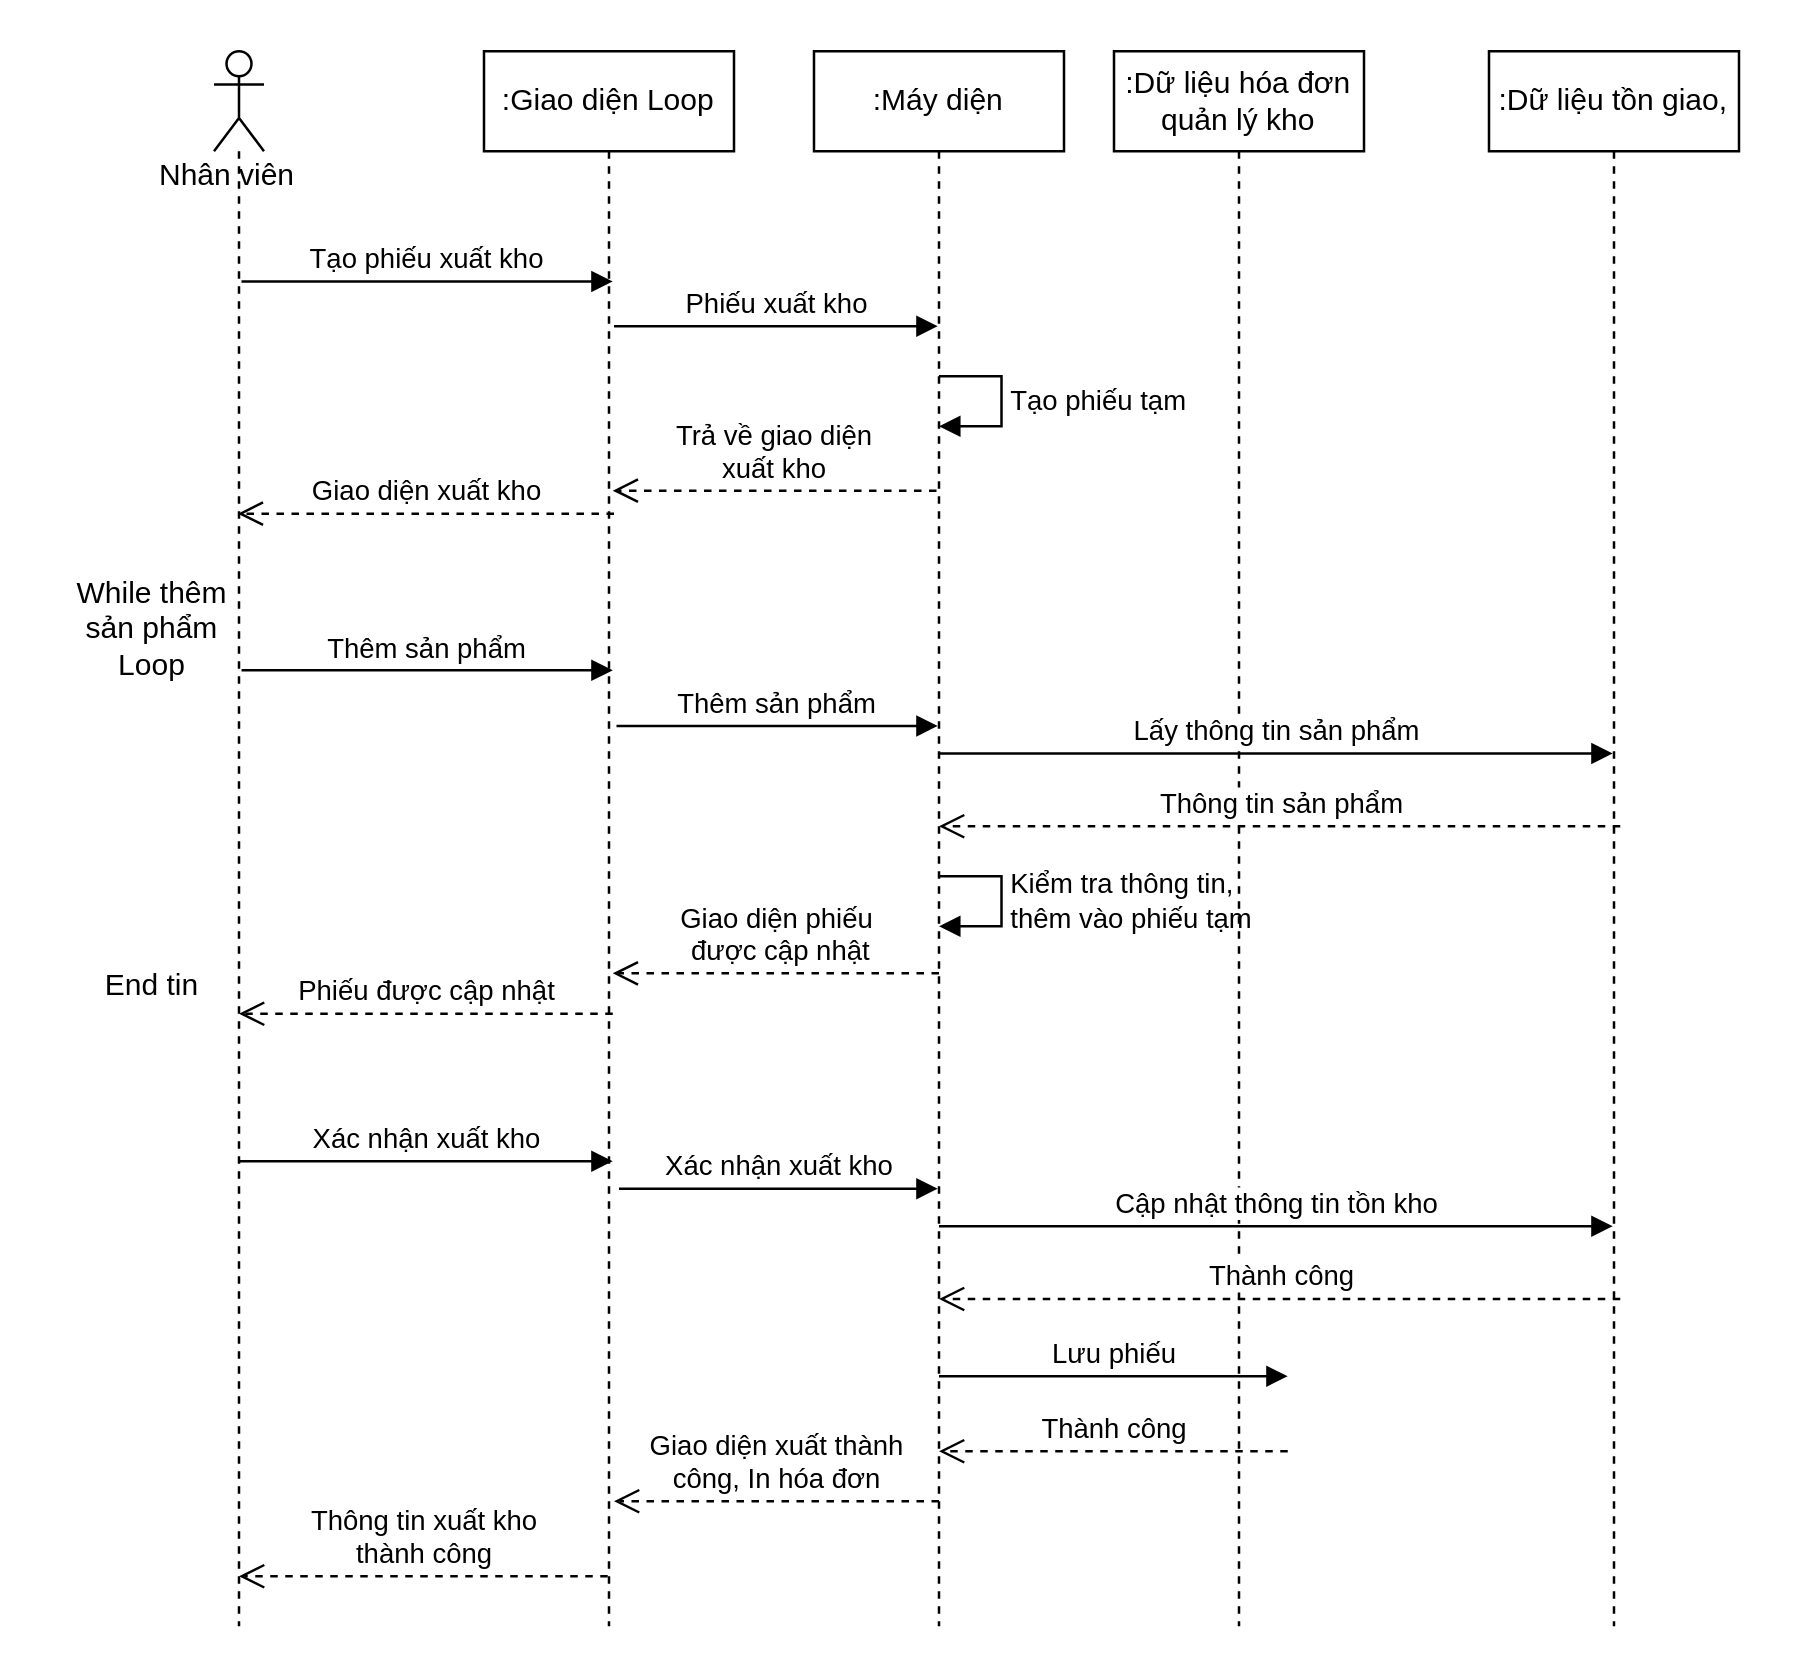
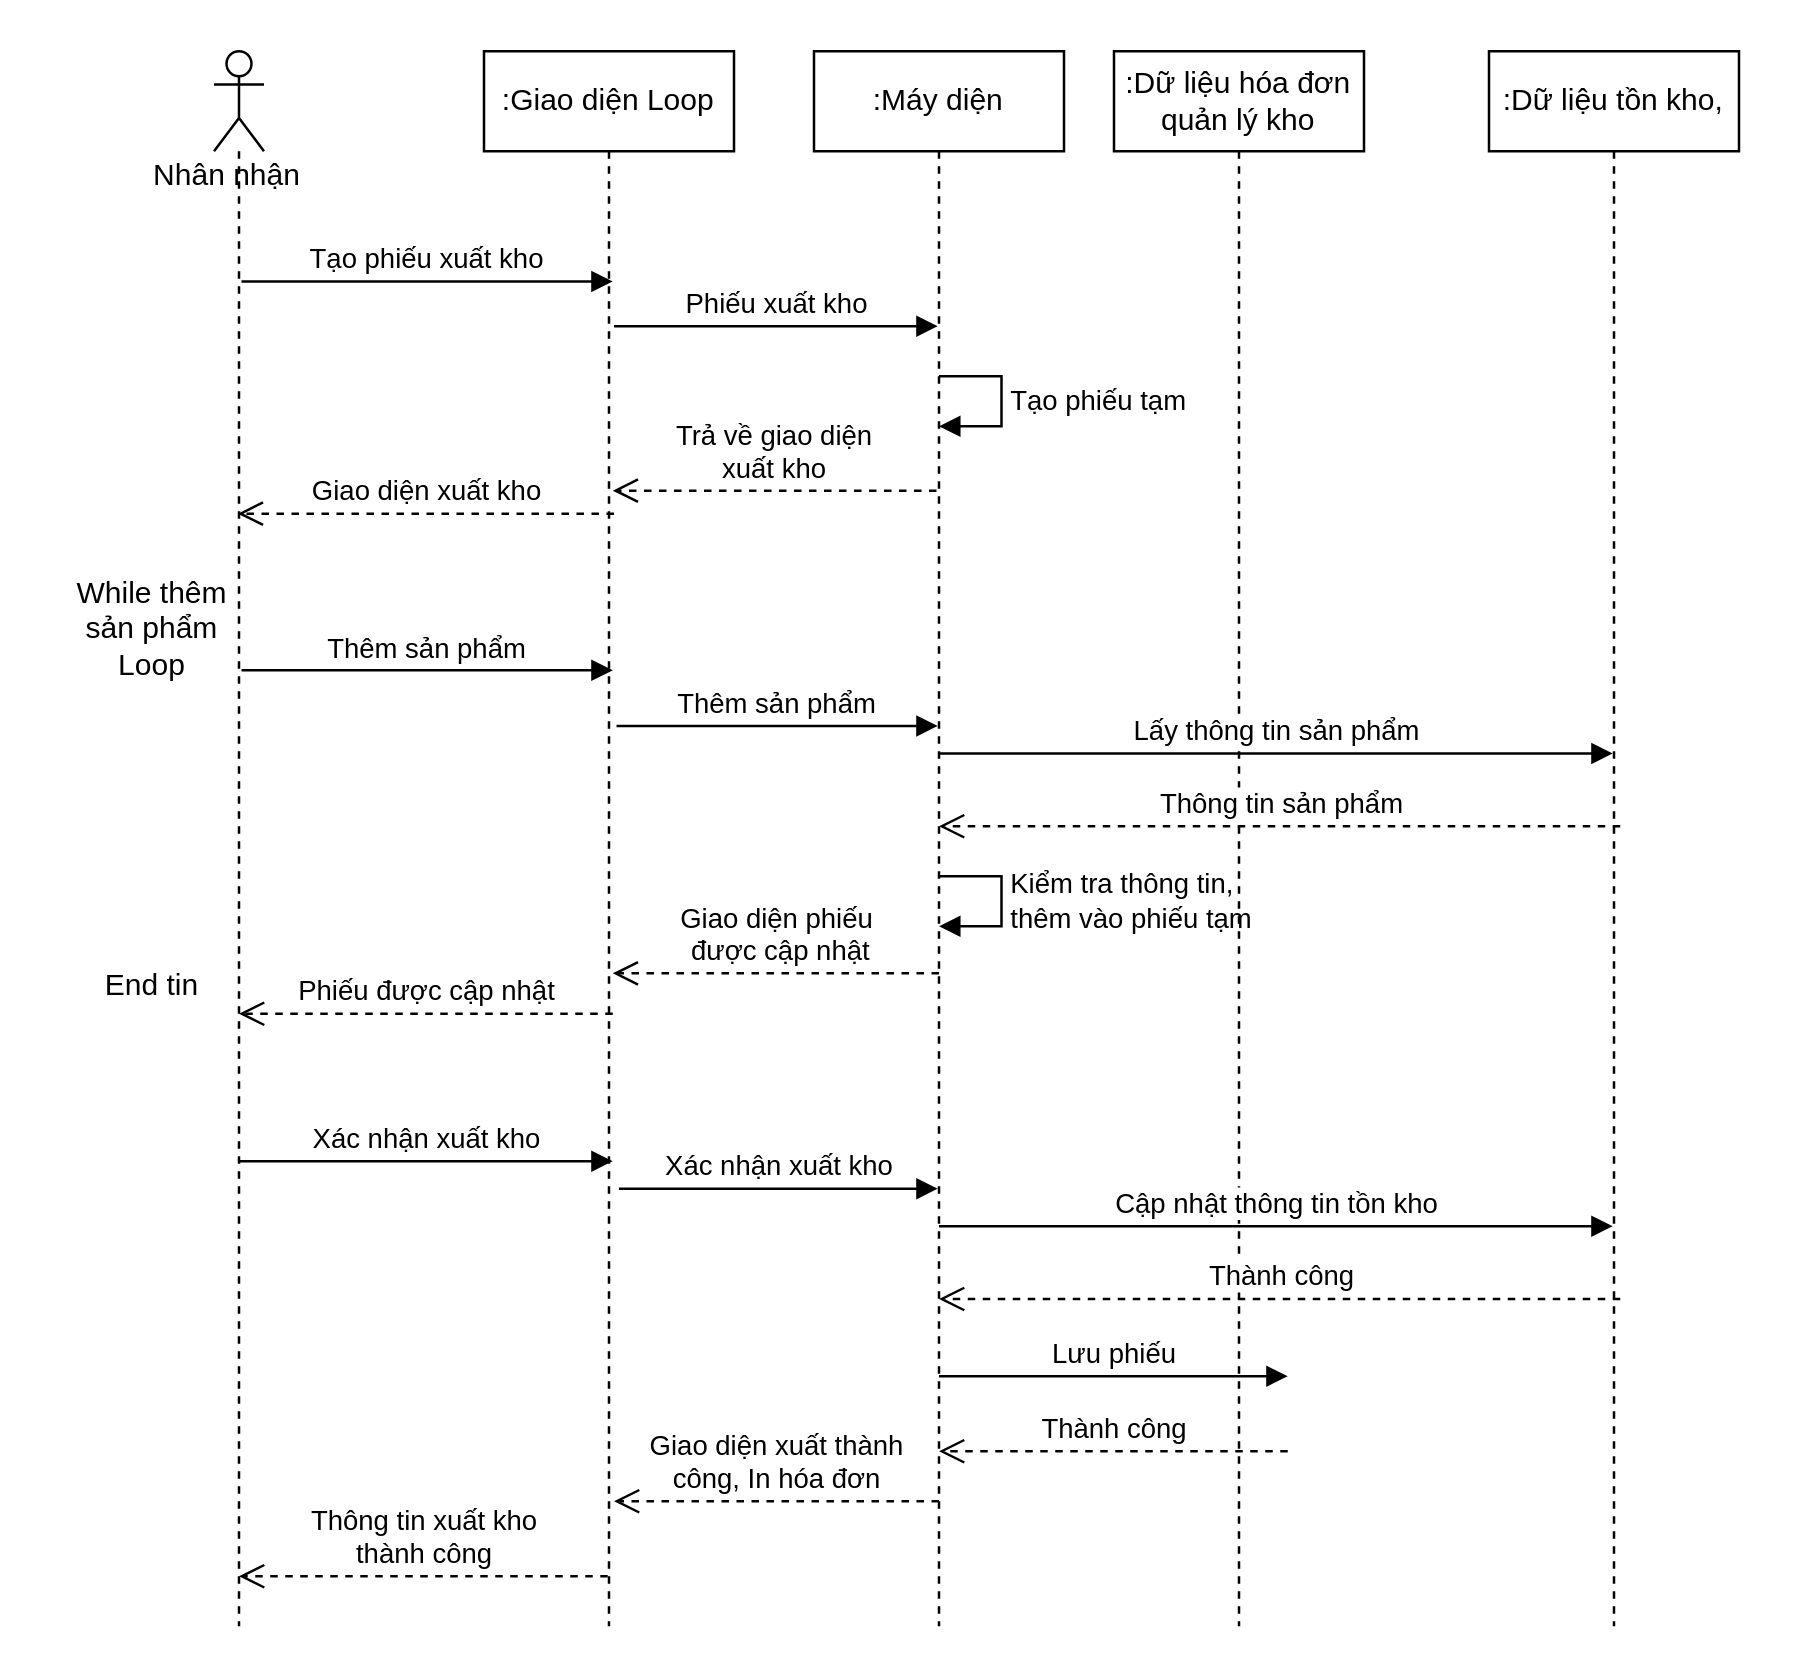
(1614, 101) -> (1614, 101)
(228, 176) -> (228, 176)
